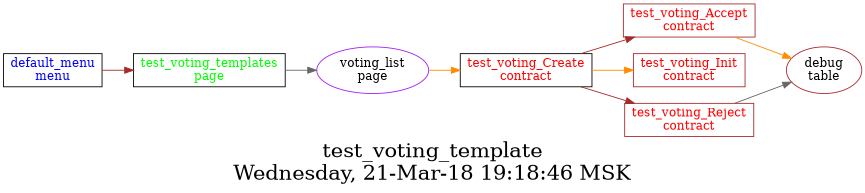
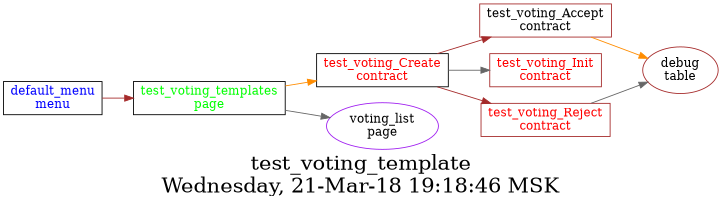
(689, 20) -> (546, 20)
(440, 70) -> (297, 84)
(608, 70) -> (465, 70)
